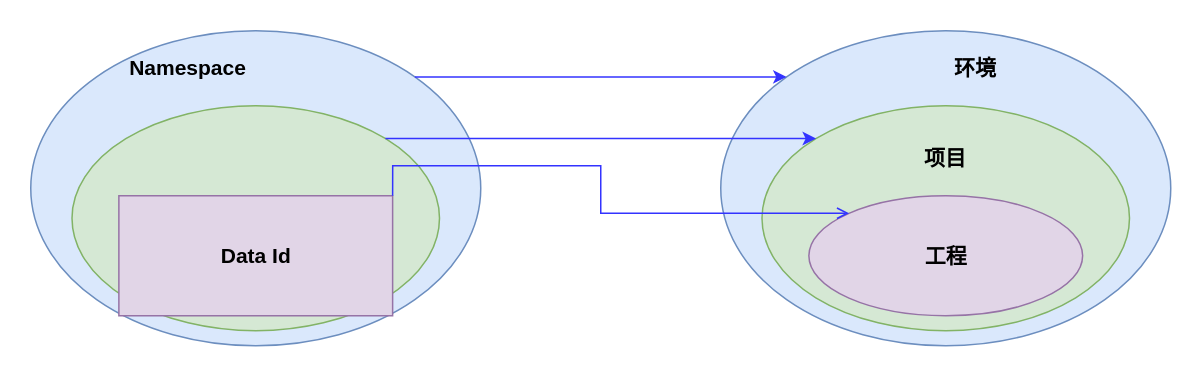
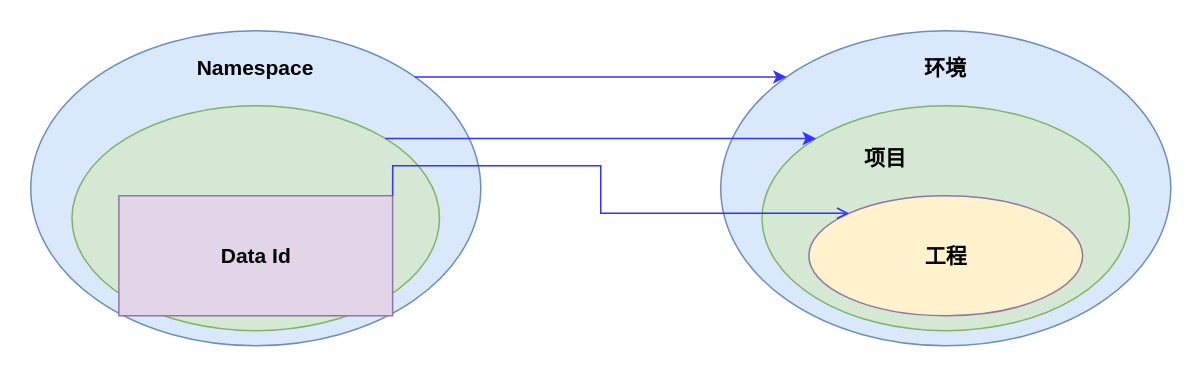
(188, 68) -> (256, 68)
(976, 68) -> (946, 68)
(946, 158) -> (886, 158)
(946, 256) -> (946, 256)
